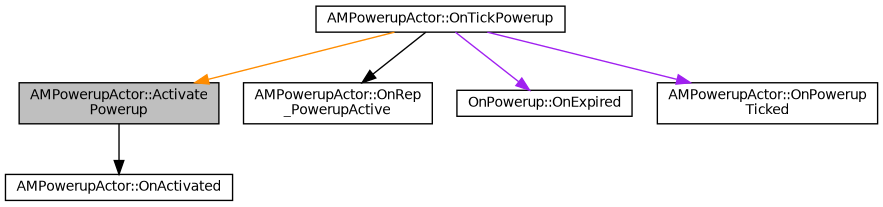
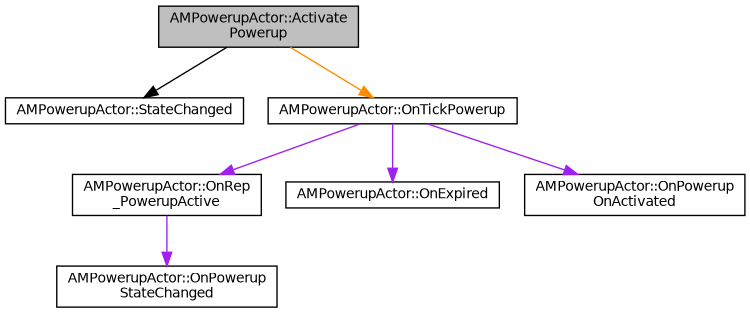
(399, 53) -> (297, 147)
(301, 56) -> (326, 69)
(544, 103) -> (393, 195)
(767, 103) -> (635, 195)
(119, 187) -> (124, 111)
none -> (167, 287)
